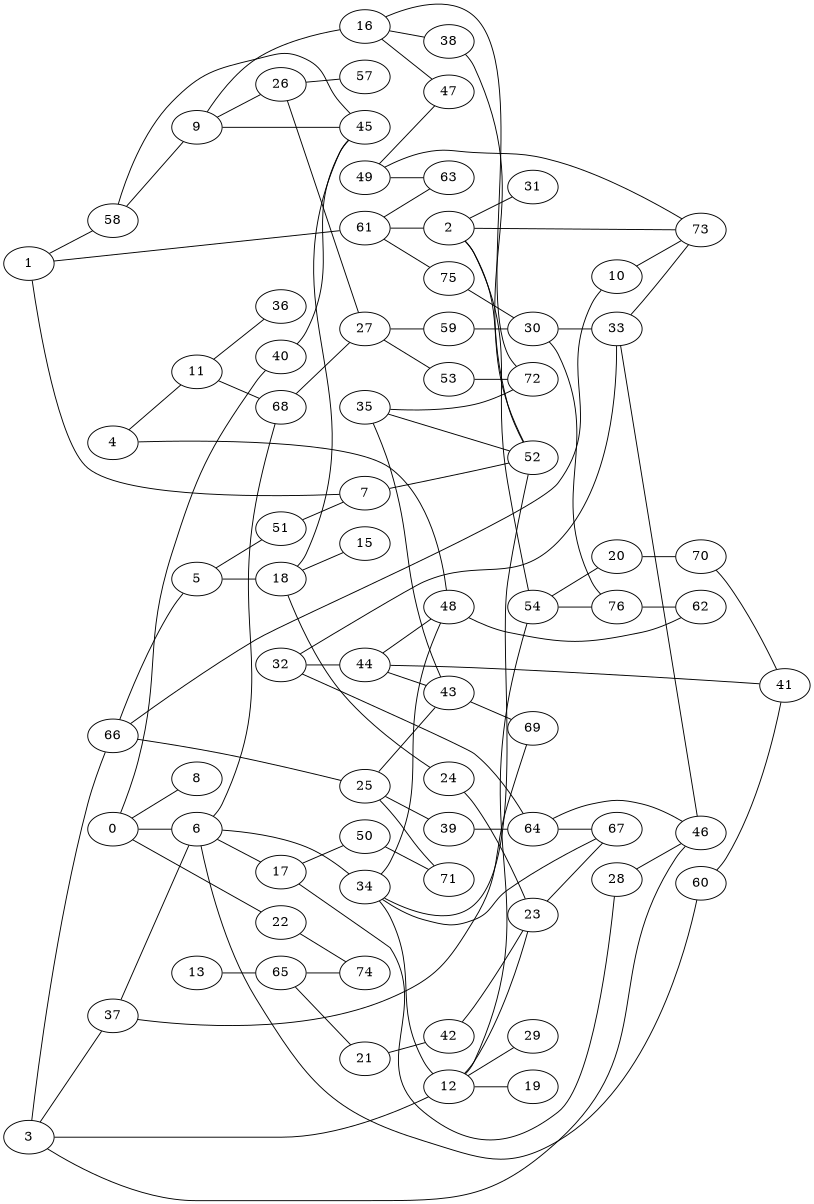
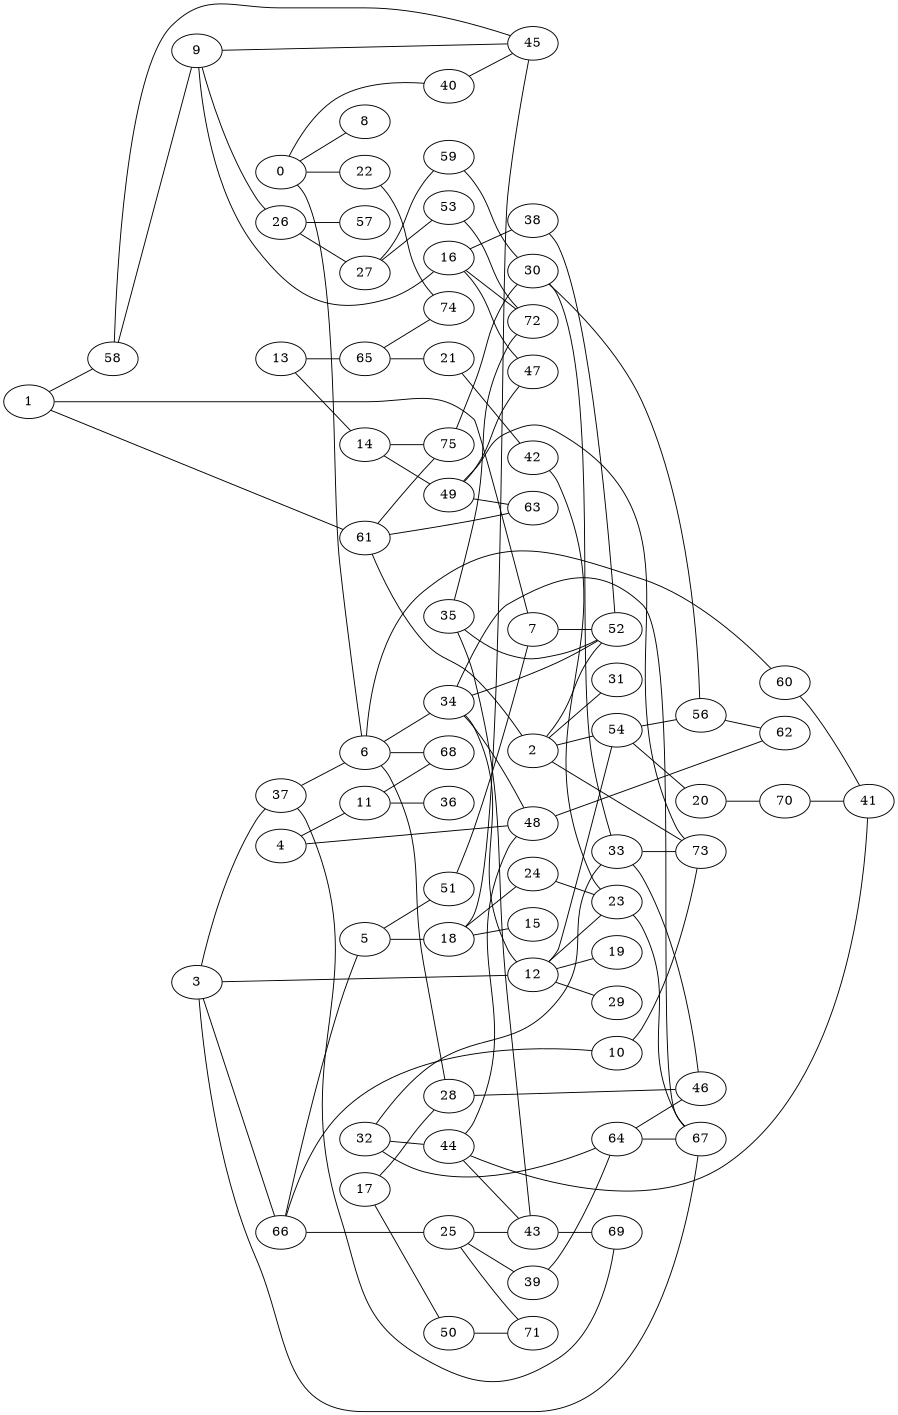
(319, 372) -> none
none -> (365, 445)
(617, 607) -> (701, 715)
(239, 851) -> (418, 920)
(469, 1194) -> (377, 1412)
